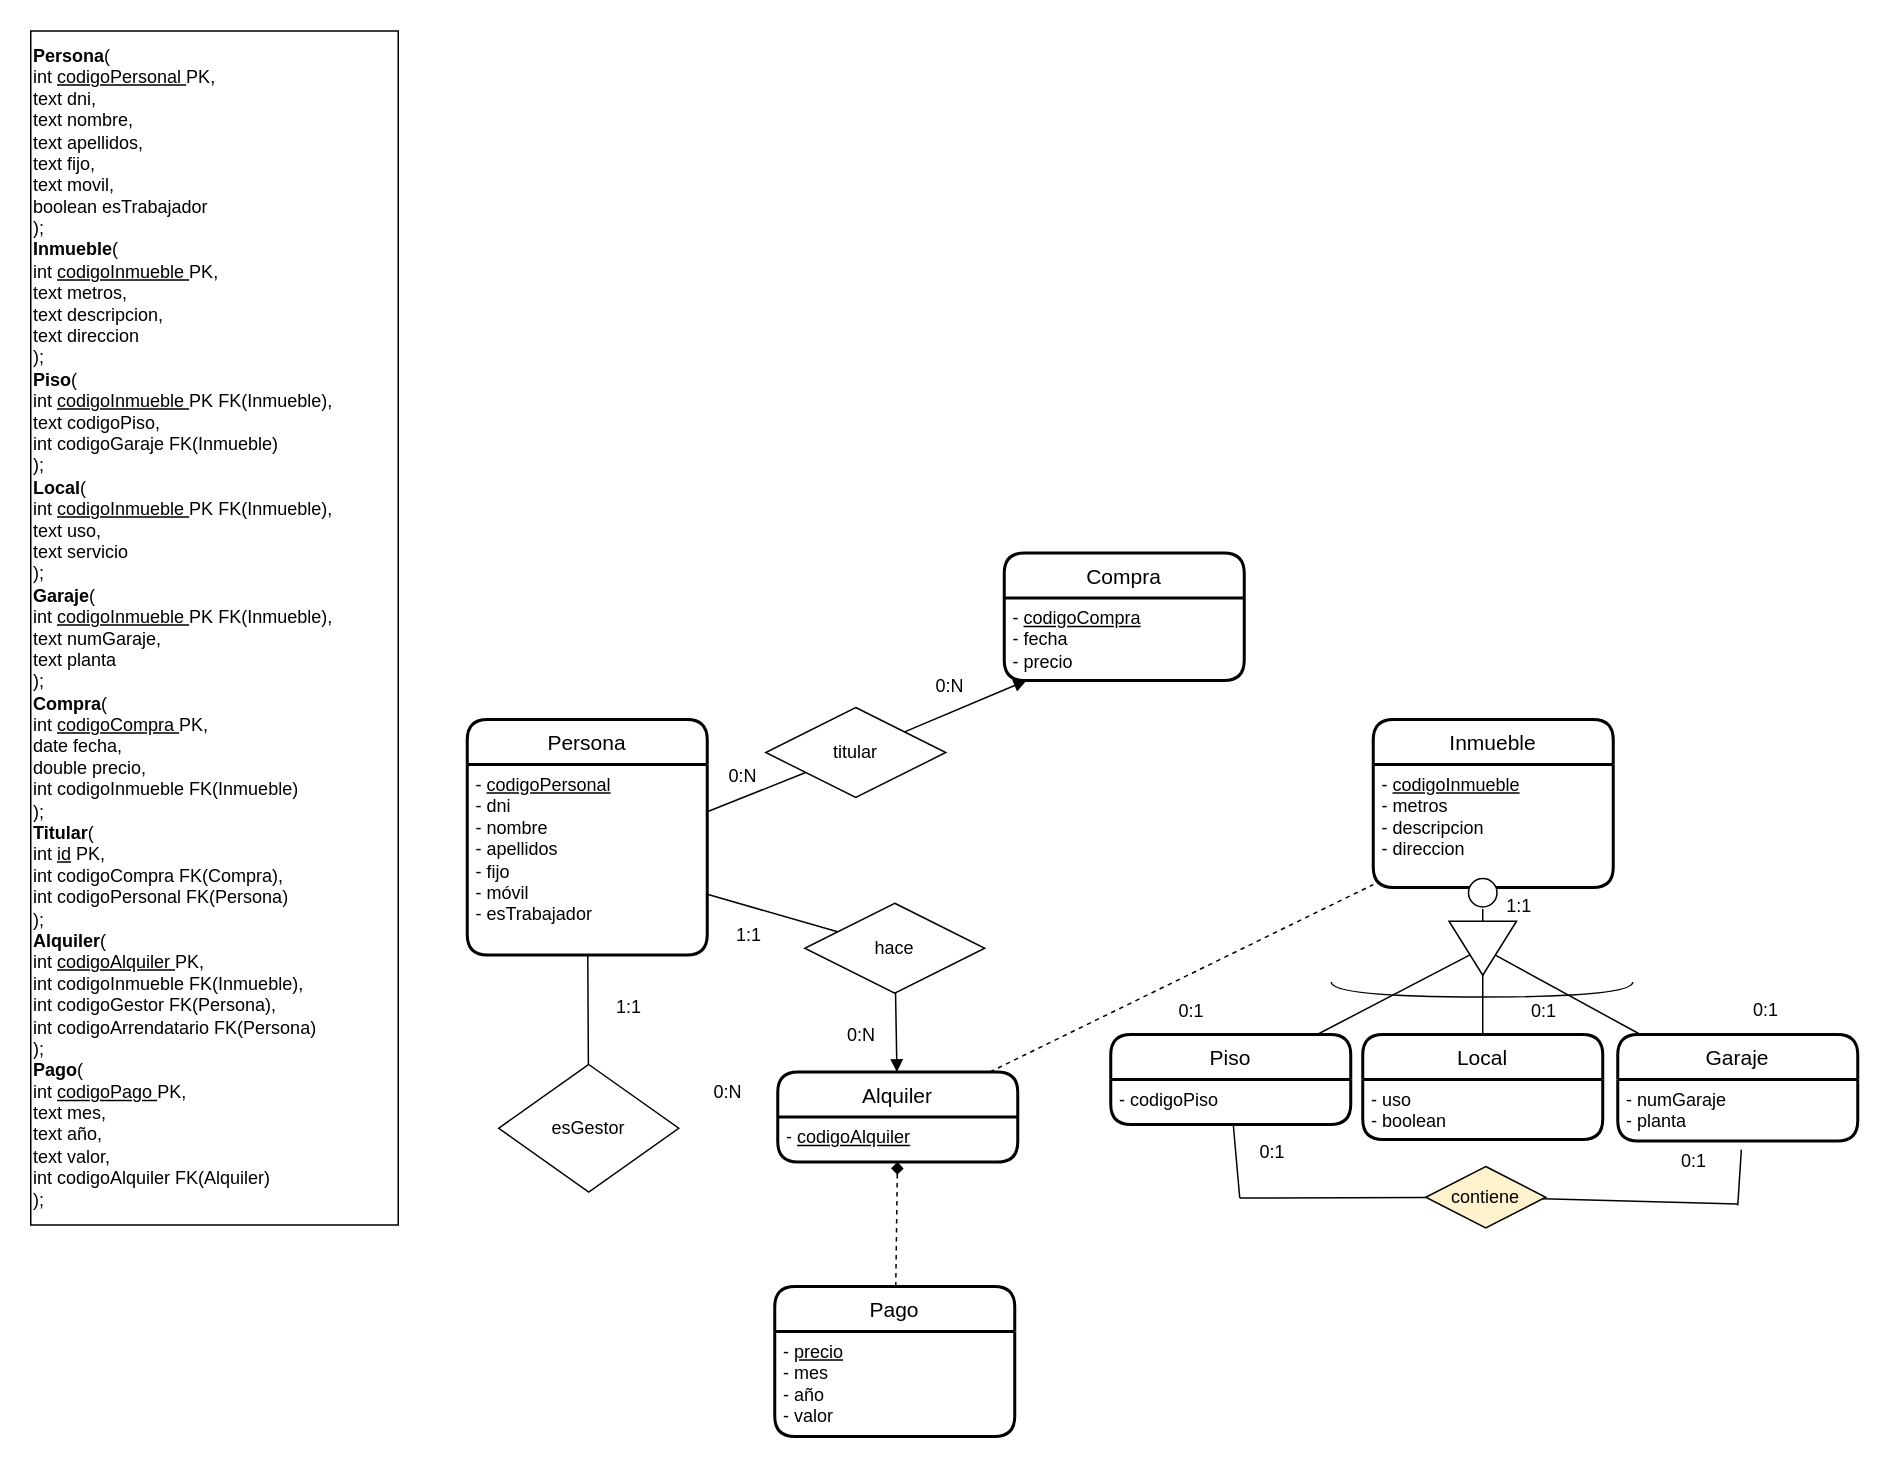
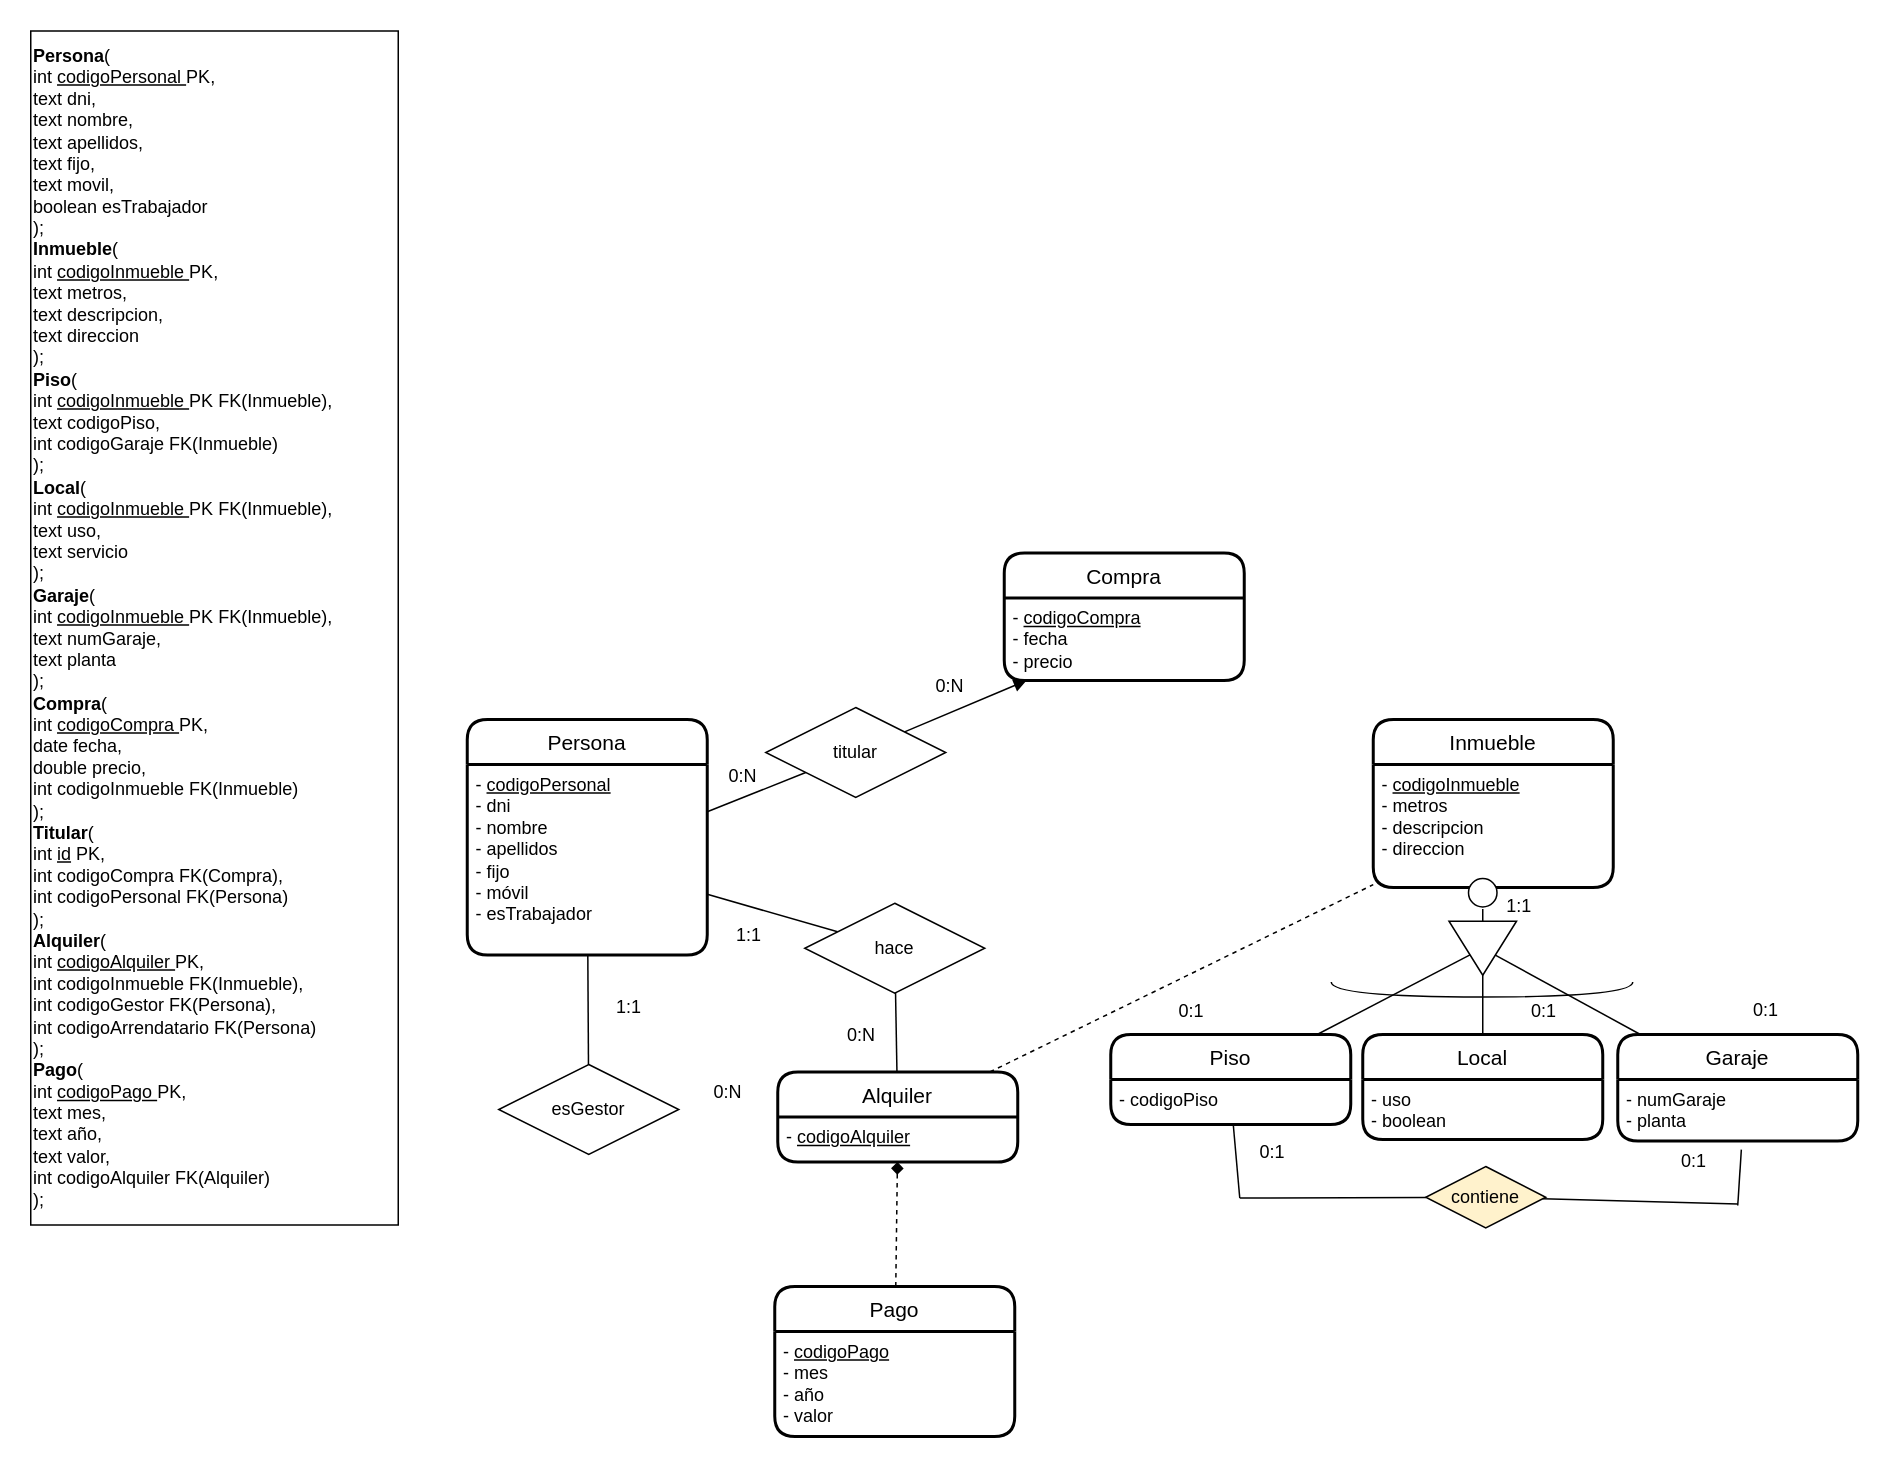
(897, 1058) -> (897, 1063)
(589, 1128) -> (589, 1109)
(819, 1385) -> (840, 1385)
